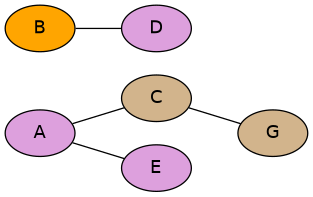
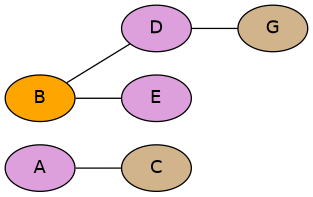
(215, 116) -> (215, 28)
(98, 151) -> (98, 98)
